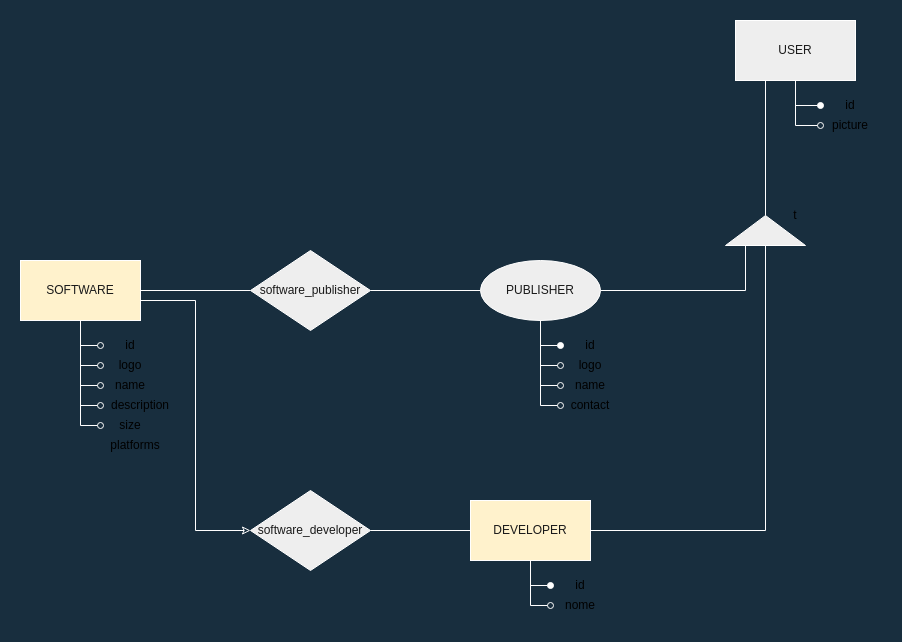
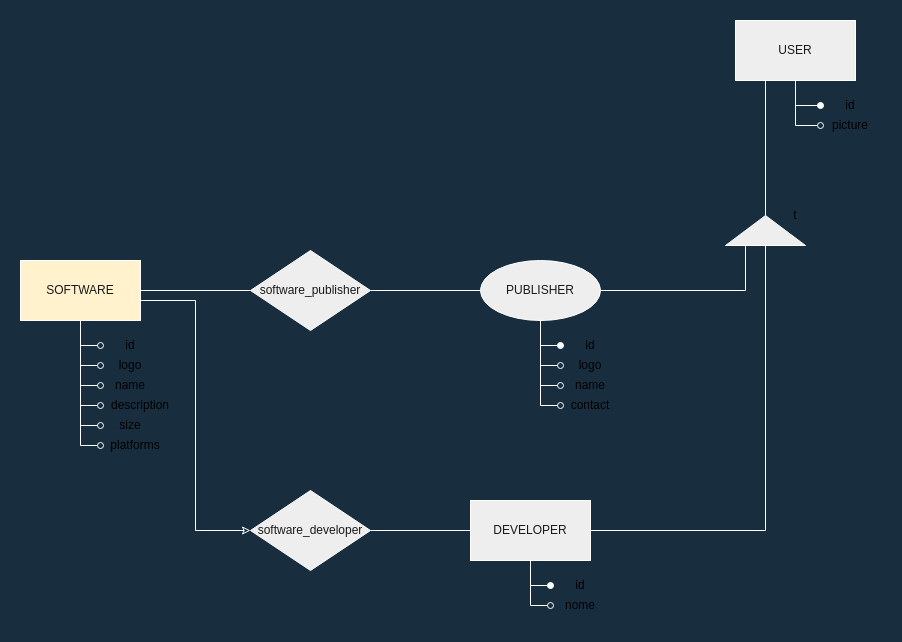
none -> (81, 445)
(531, 531) -> (531, 531)
